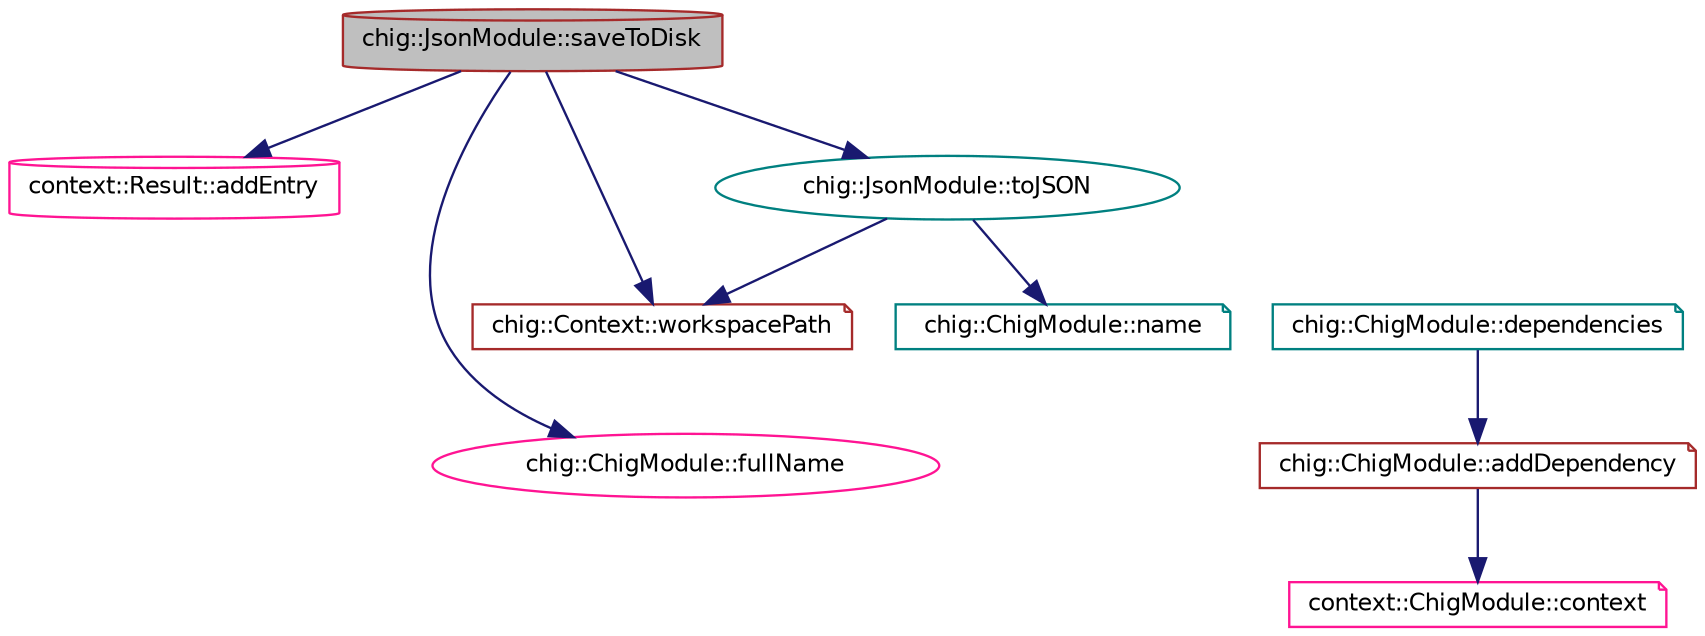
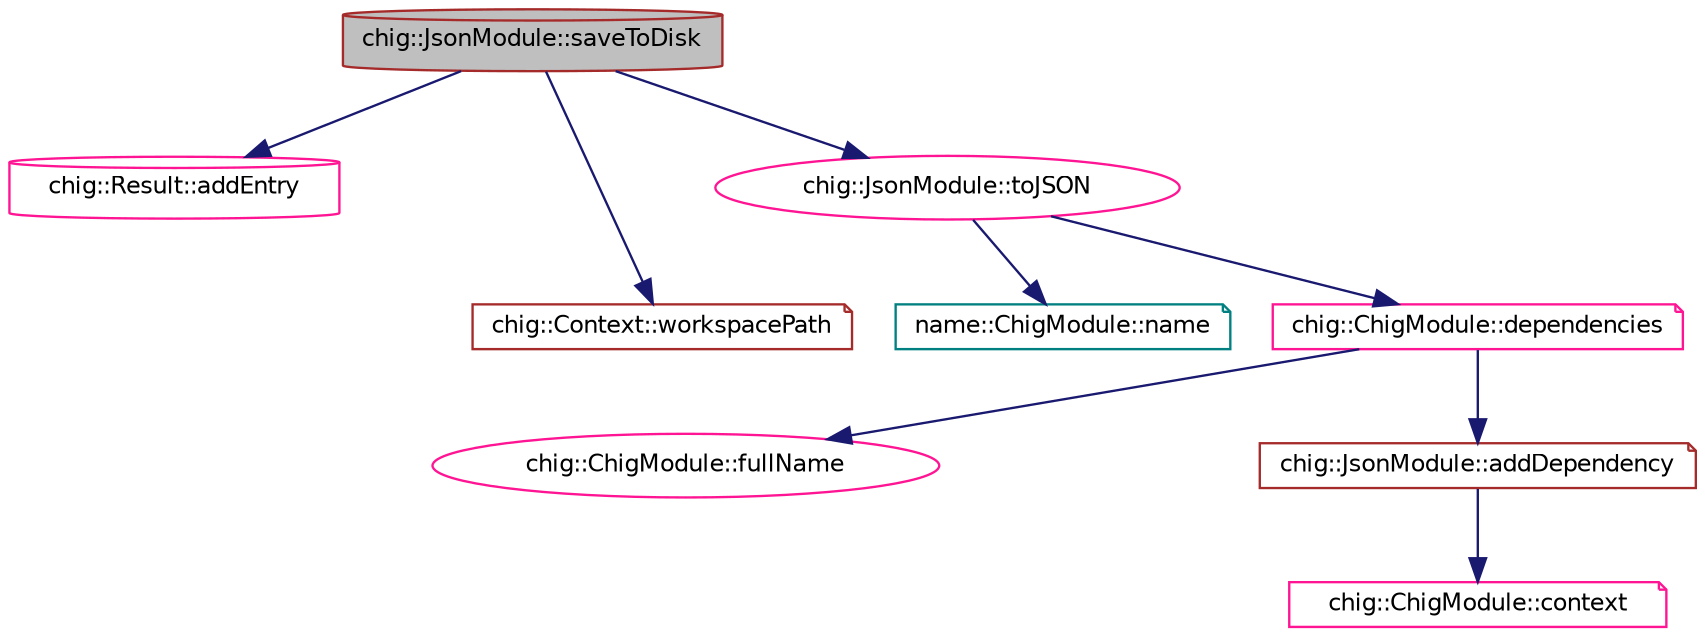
(174, 188) -> (174, 188)
(947, 188) -> (947, 188)
(807, 256) -> (1213, 257)
(431, 268) -> (1105, 392)
(1063, 327) -> (1063, 327)
(1478, 327) -> (1478, 327)
(1478, 466) -> (1478, 466)
(1478, 605) -> (1478, 605)
